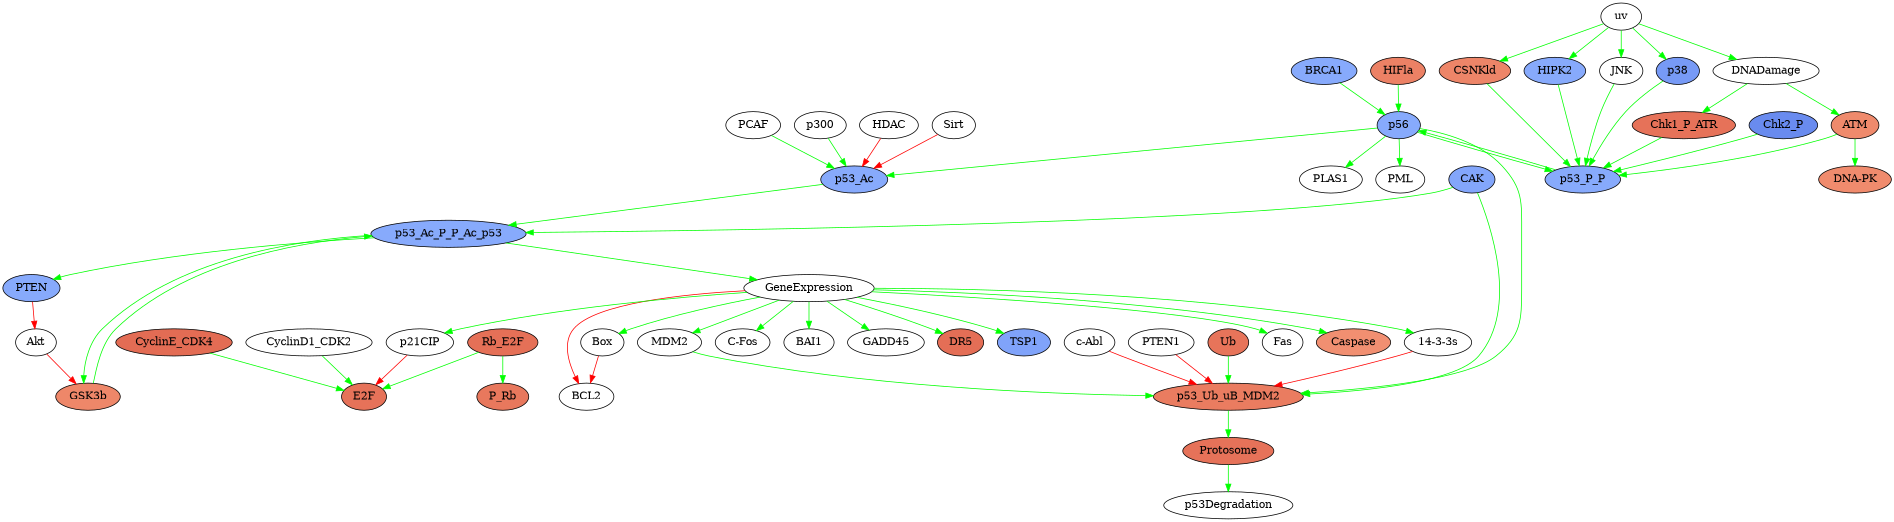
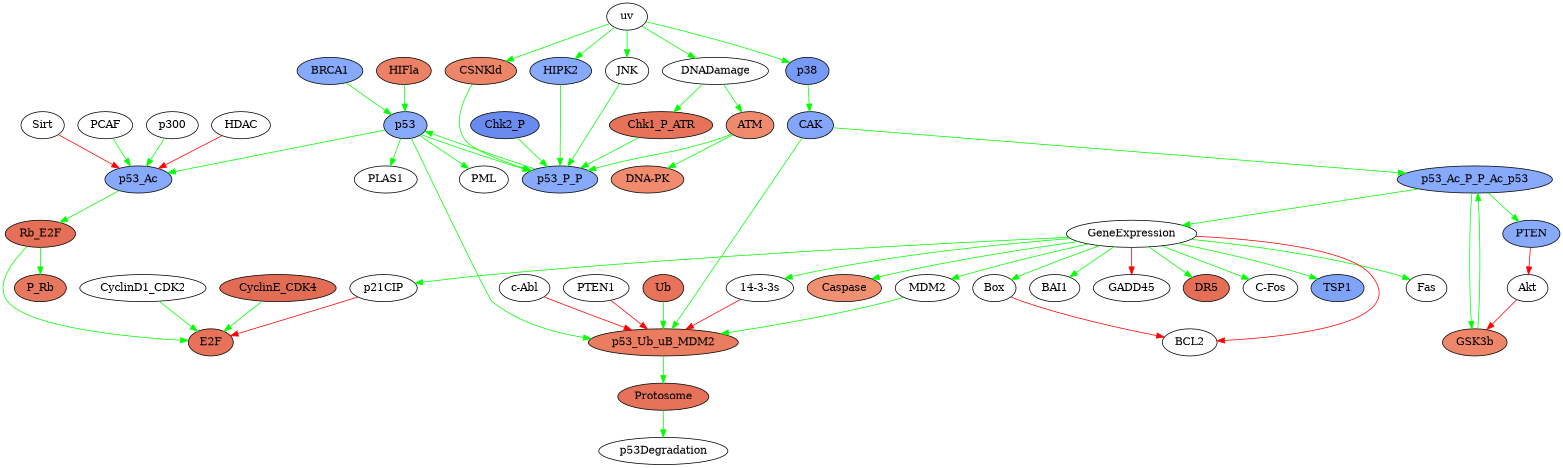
(1623, 115) -> (809, 94)
(1399, 125) -> (405, 125)
(670, 204) -> (93, 205)
(845, 313) -> (1132, 257)
